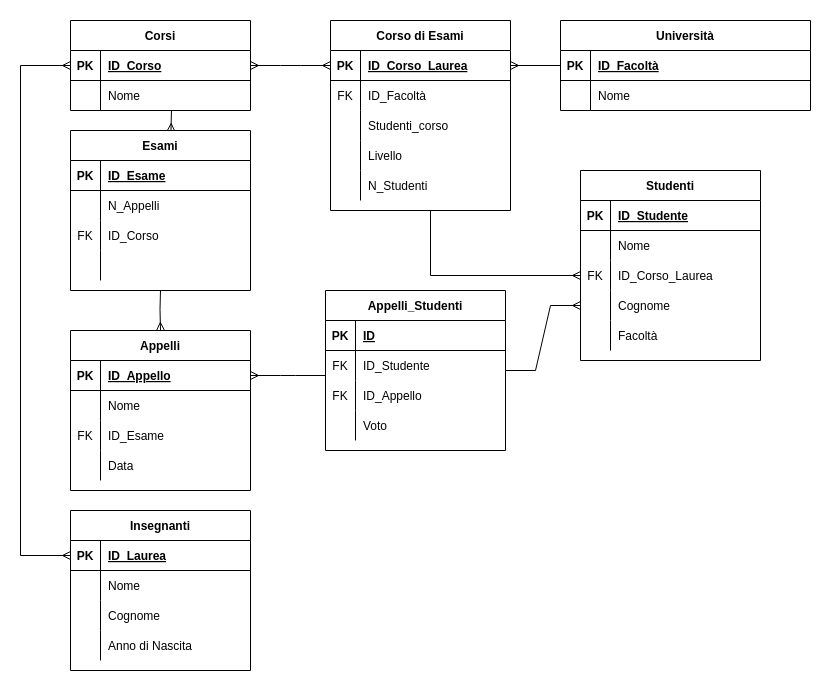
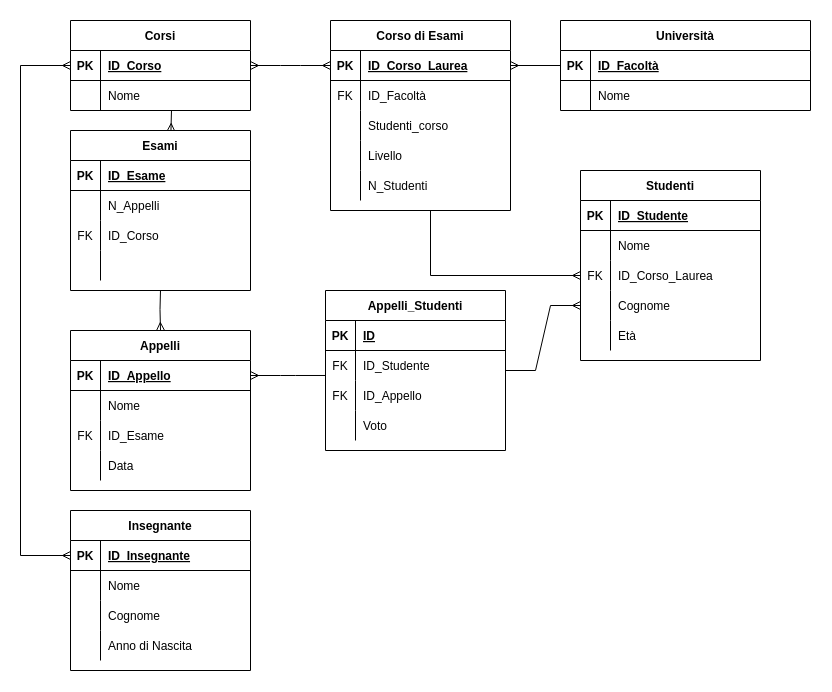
(640, 336) -> (628, 336)
(160, 526) -> (160, 526)
(138, 556) -> (152, 556)
